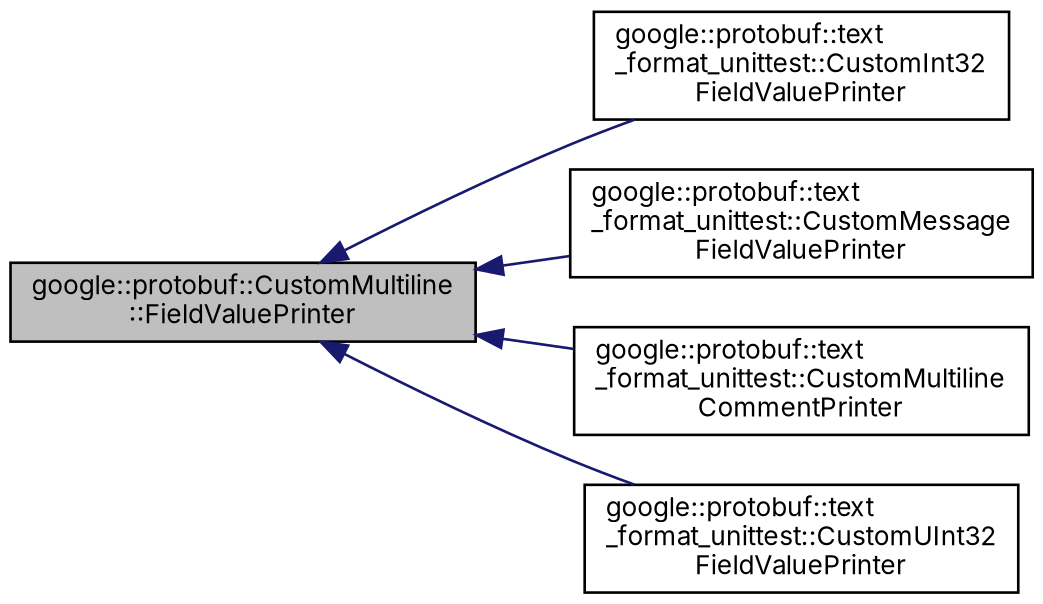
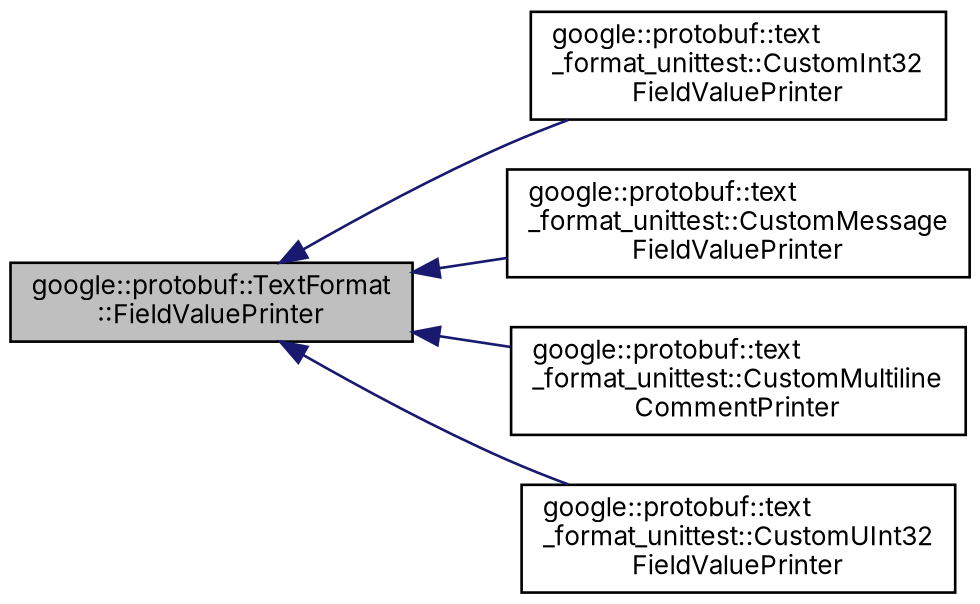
(243, 302) -> (212, 302)
